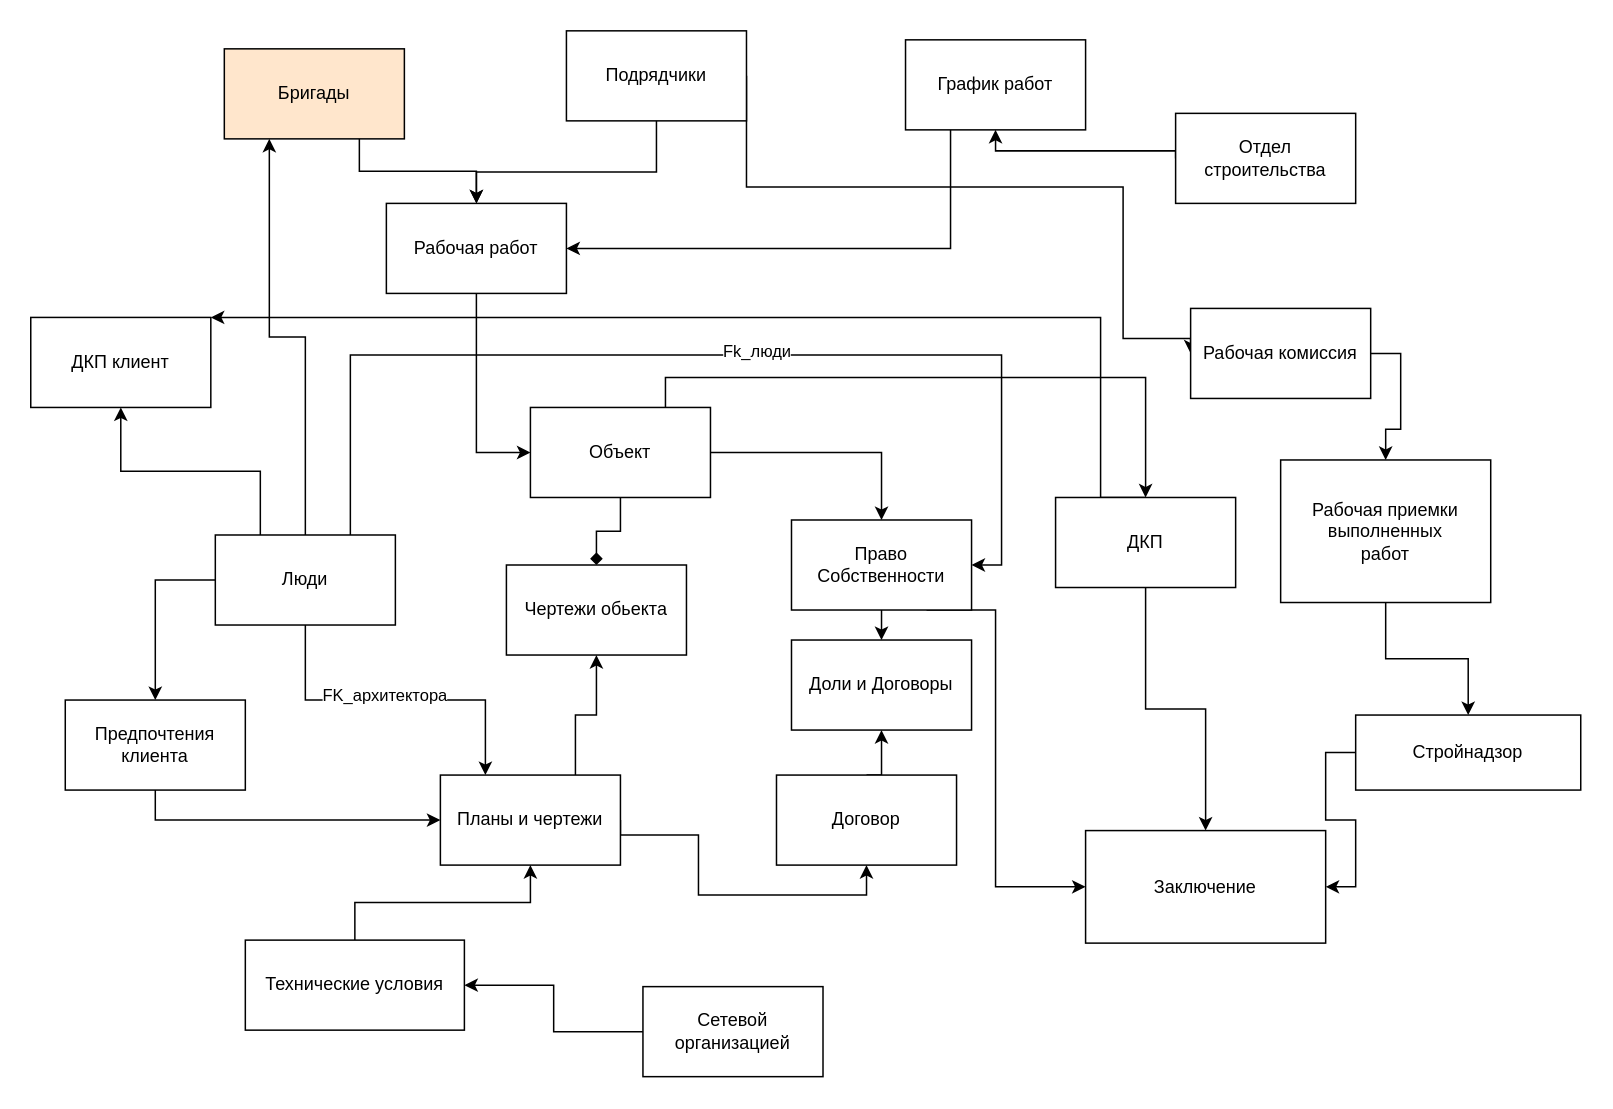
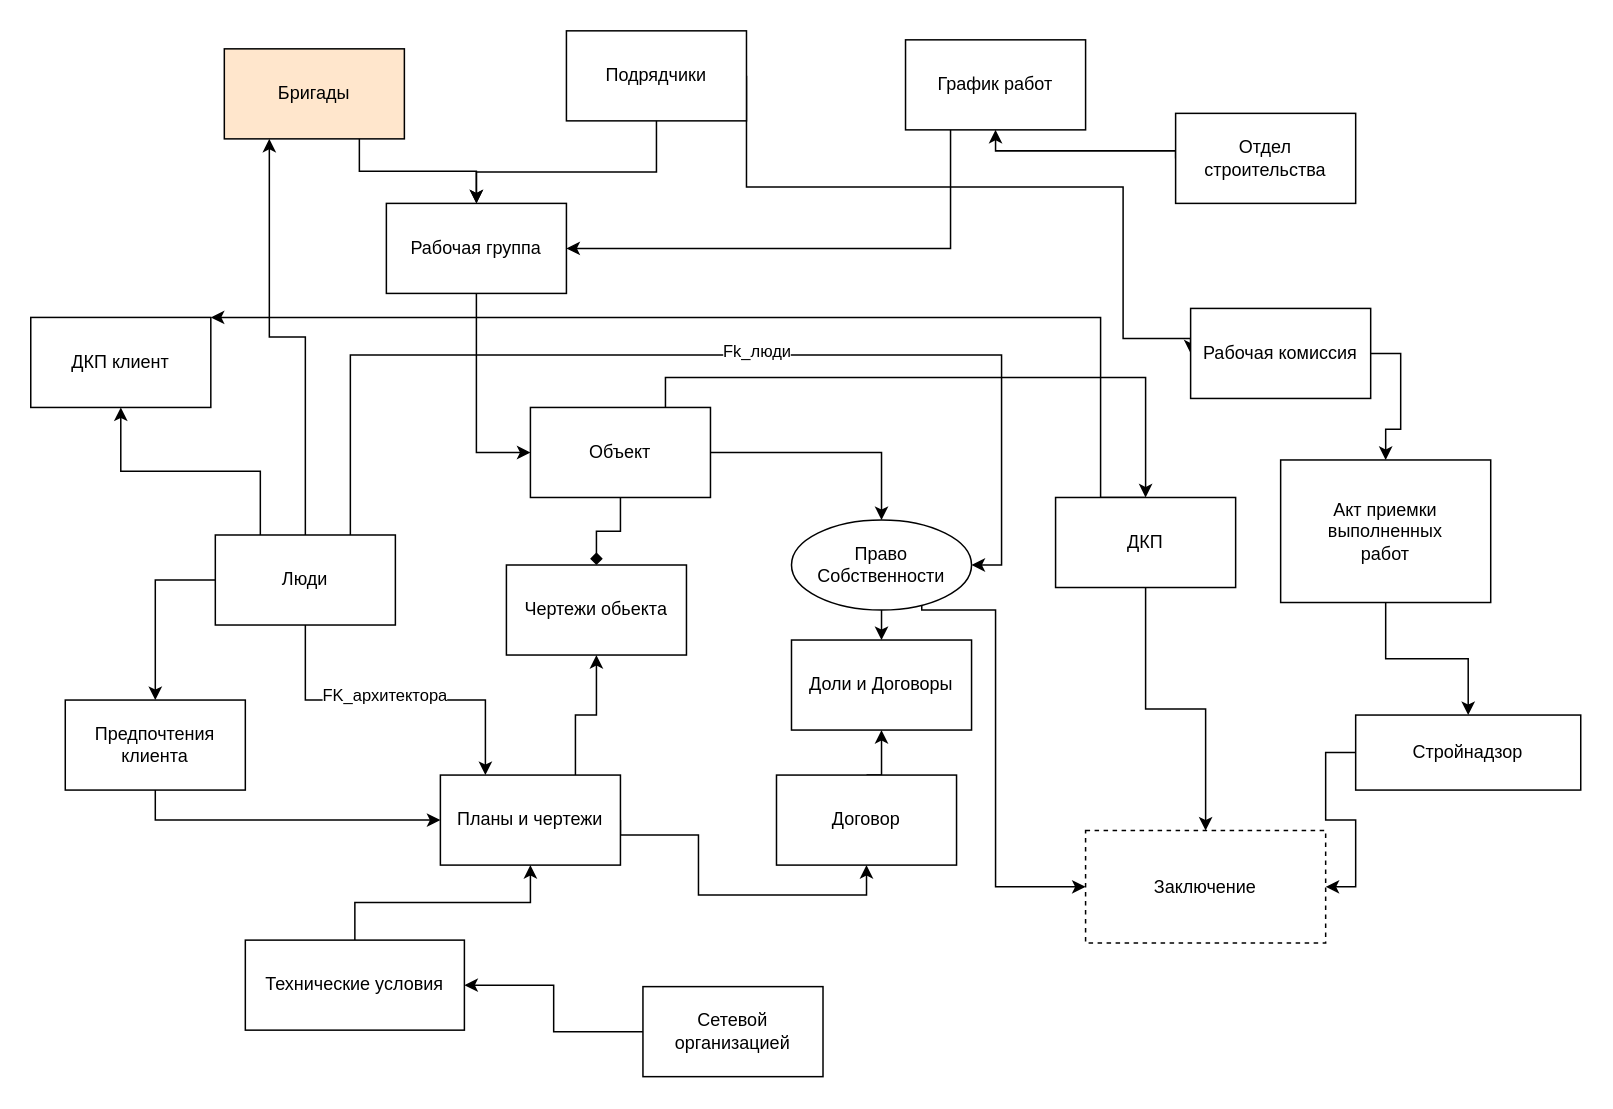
(476, 248) -> (476, 248)
(1385, 532) -> (1385, 532)
(881, 565) -> (881, 565)
(1205, 887) -> (1205, 887)
